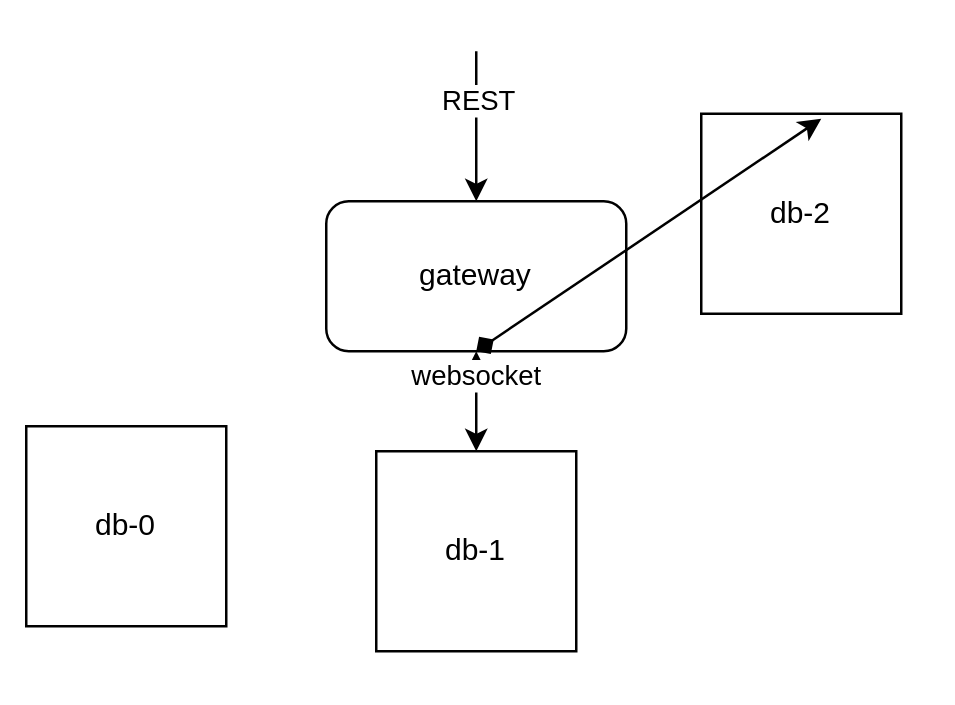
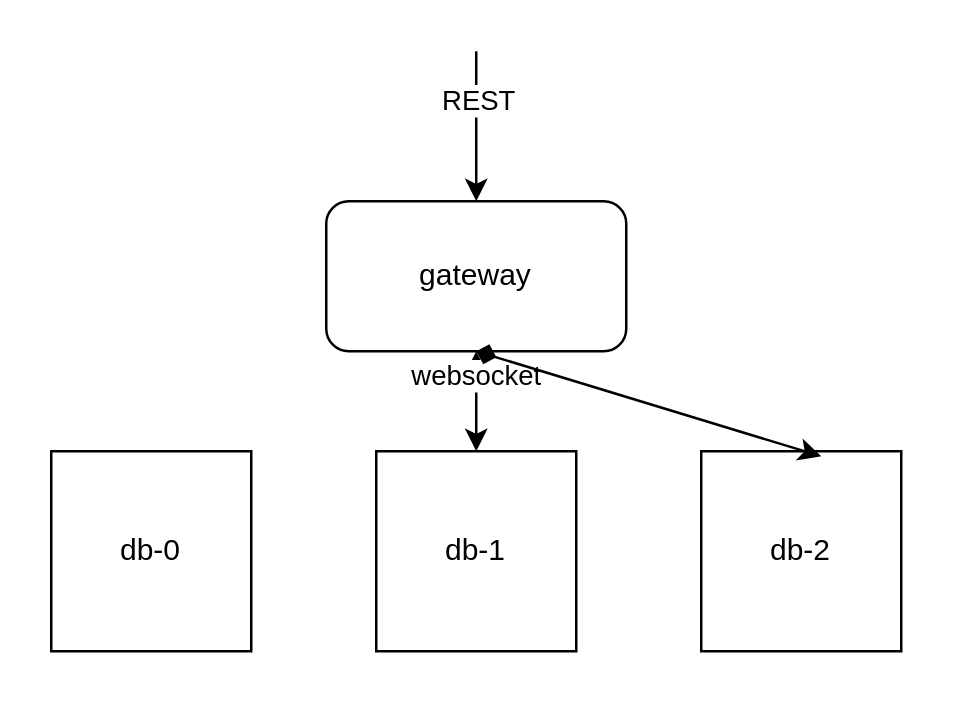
(801, 214) -> (801, 551)
(126, 526) -> (151, 551)
